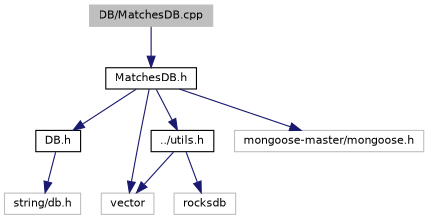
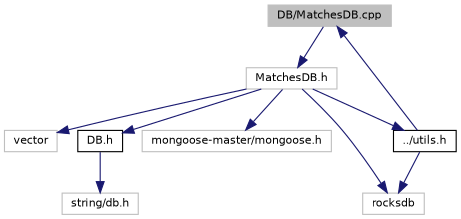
(151, 78) -> (292, 78)
none -> (345, 133)
(159, 168) -> (381, 83)
